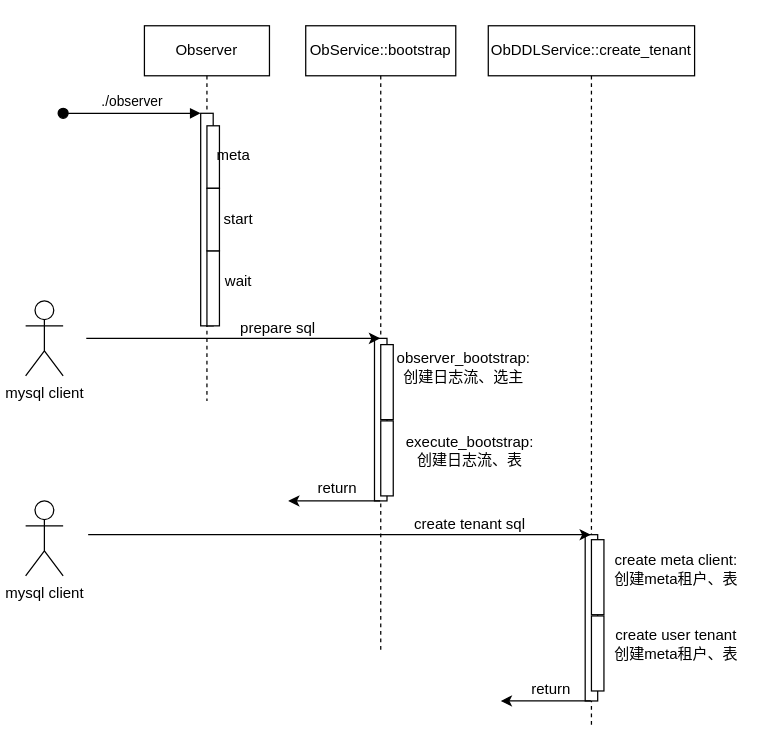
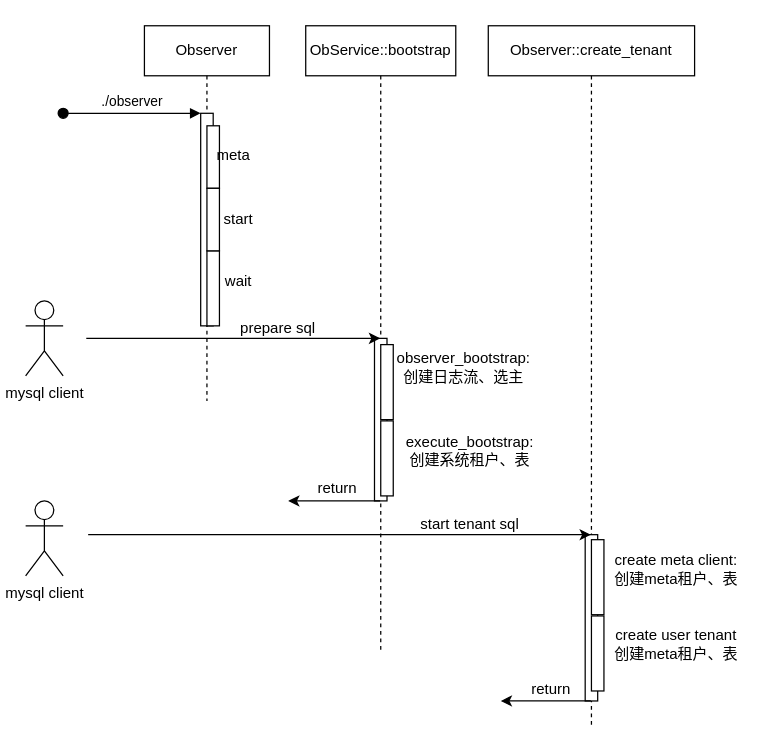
(591, 51) -> (591, 51)
(470, 451) -> (470, 451)
(470, 524) -> (470, 524)
